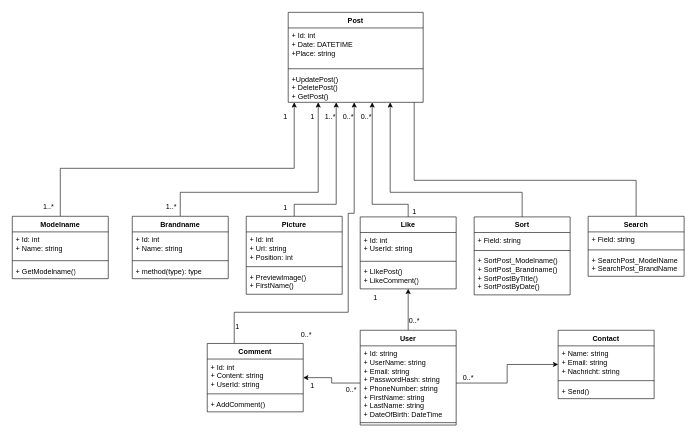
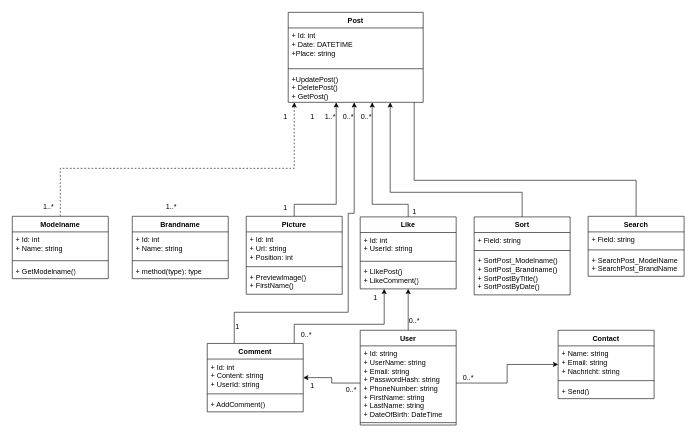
(184, 168) -> (184, 168)
(317, 192) -> none
none -> (294, 324)
